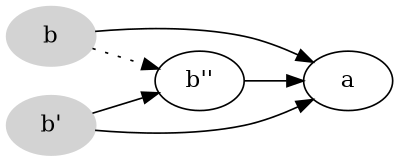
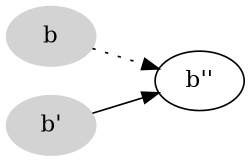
(348, 81) -> none
